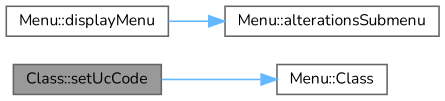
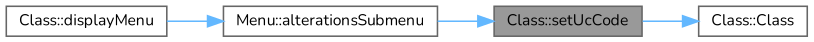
(87, 21) -> (87, 21)
none -> (458, 21)
(332, 79) -> (753, 21)
